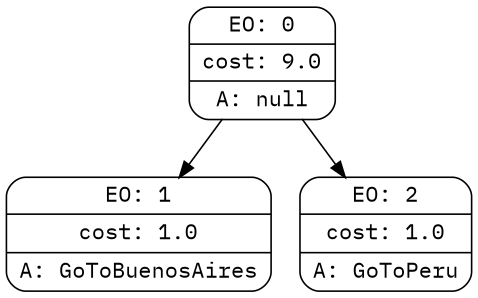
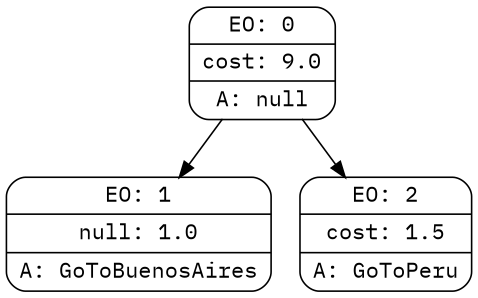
(139, 233) -> (139, 233)
(386, 233) -> (386, 233)
